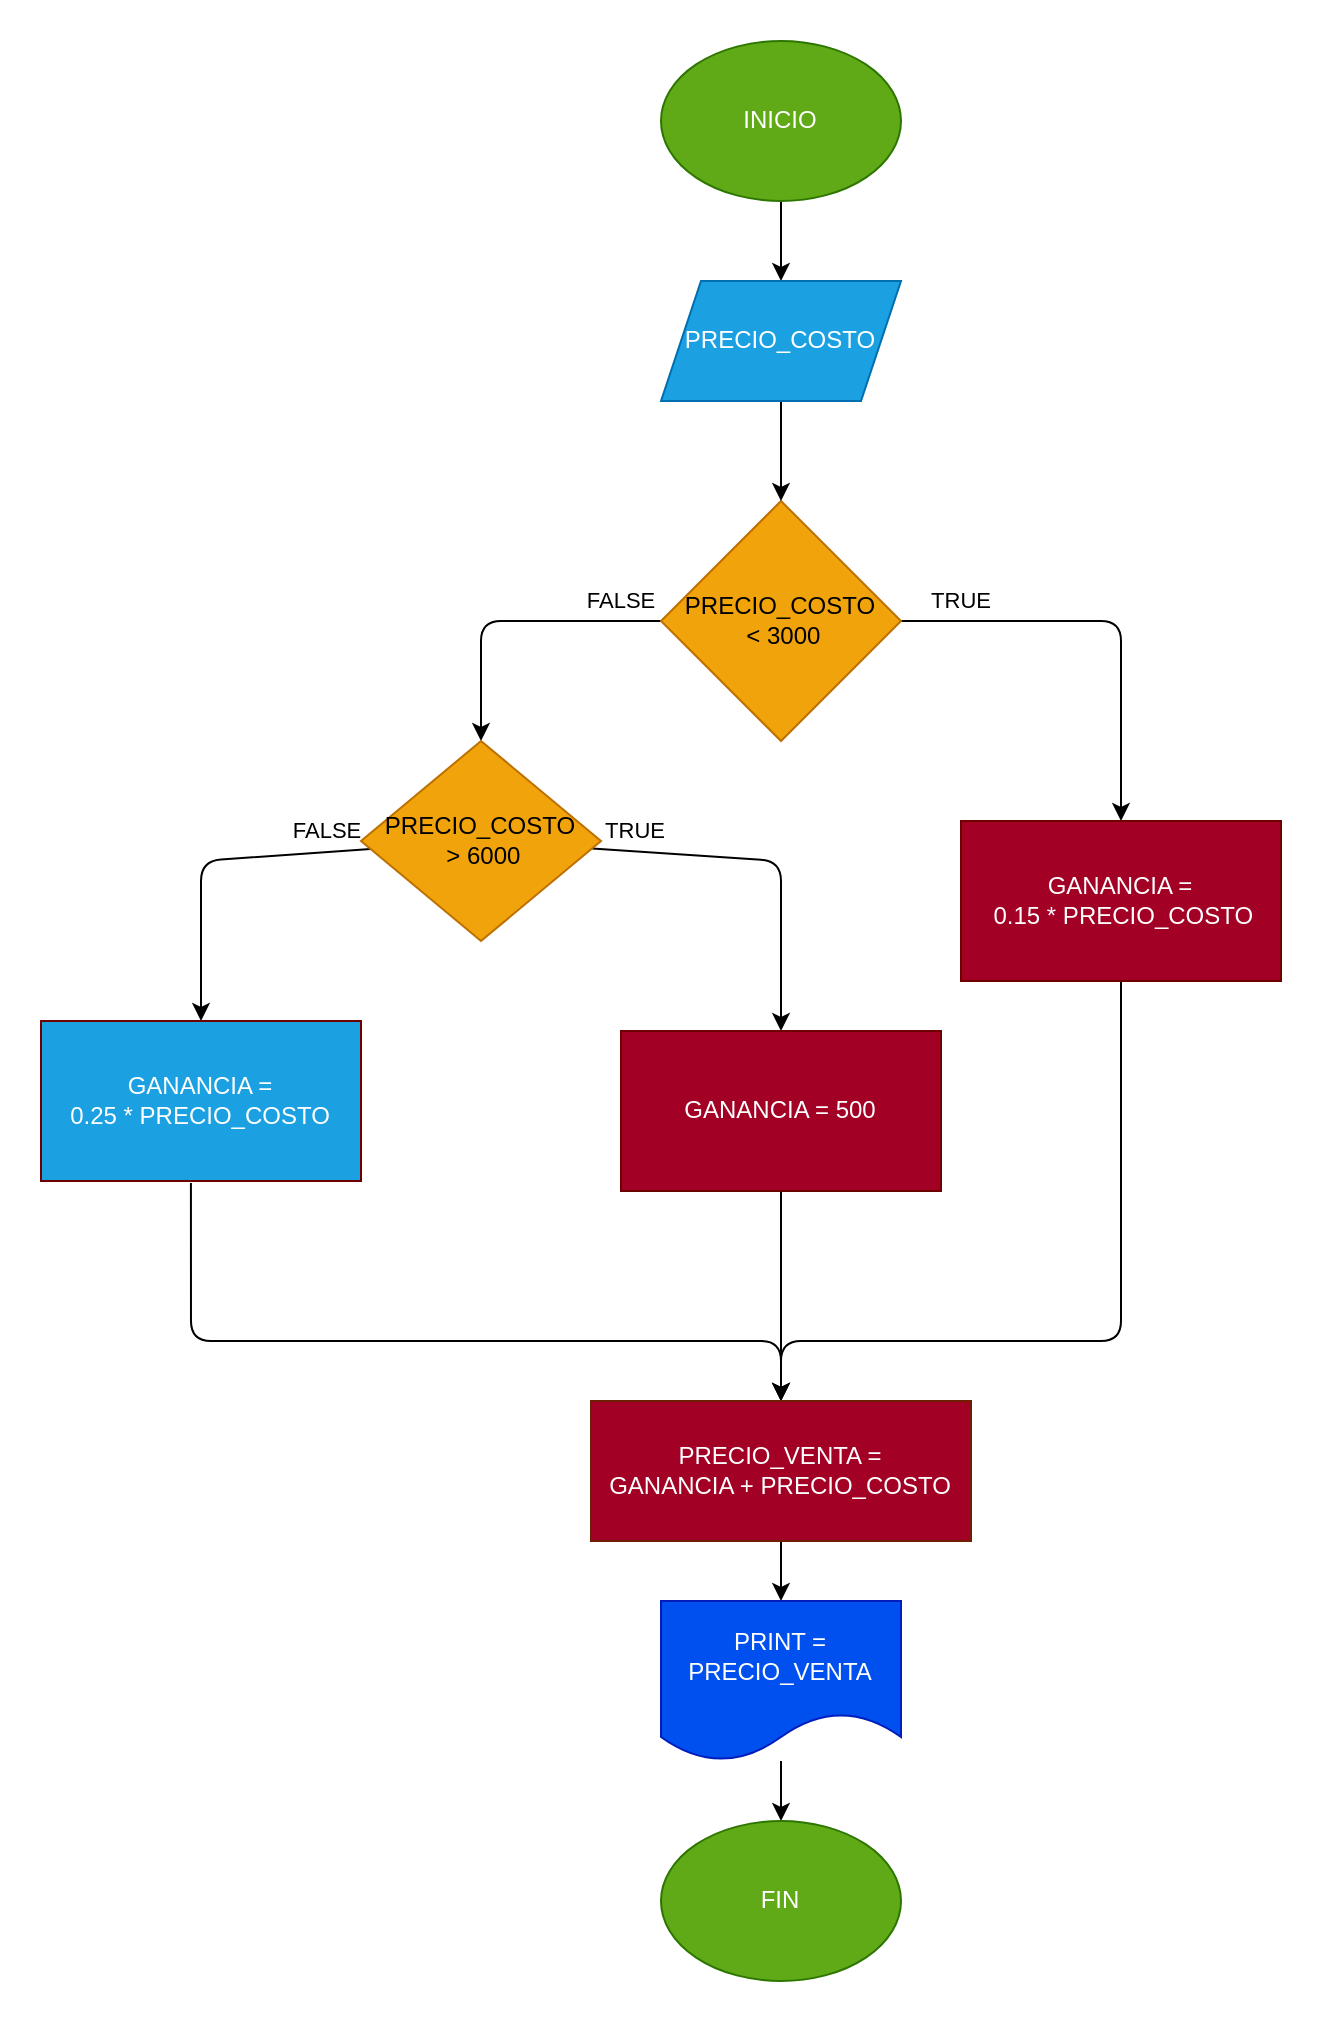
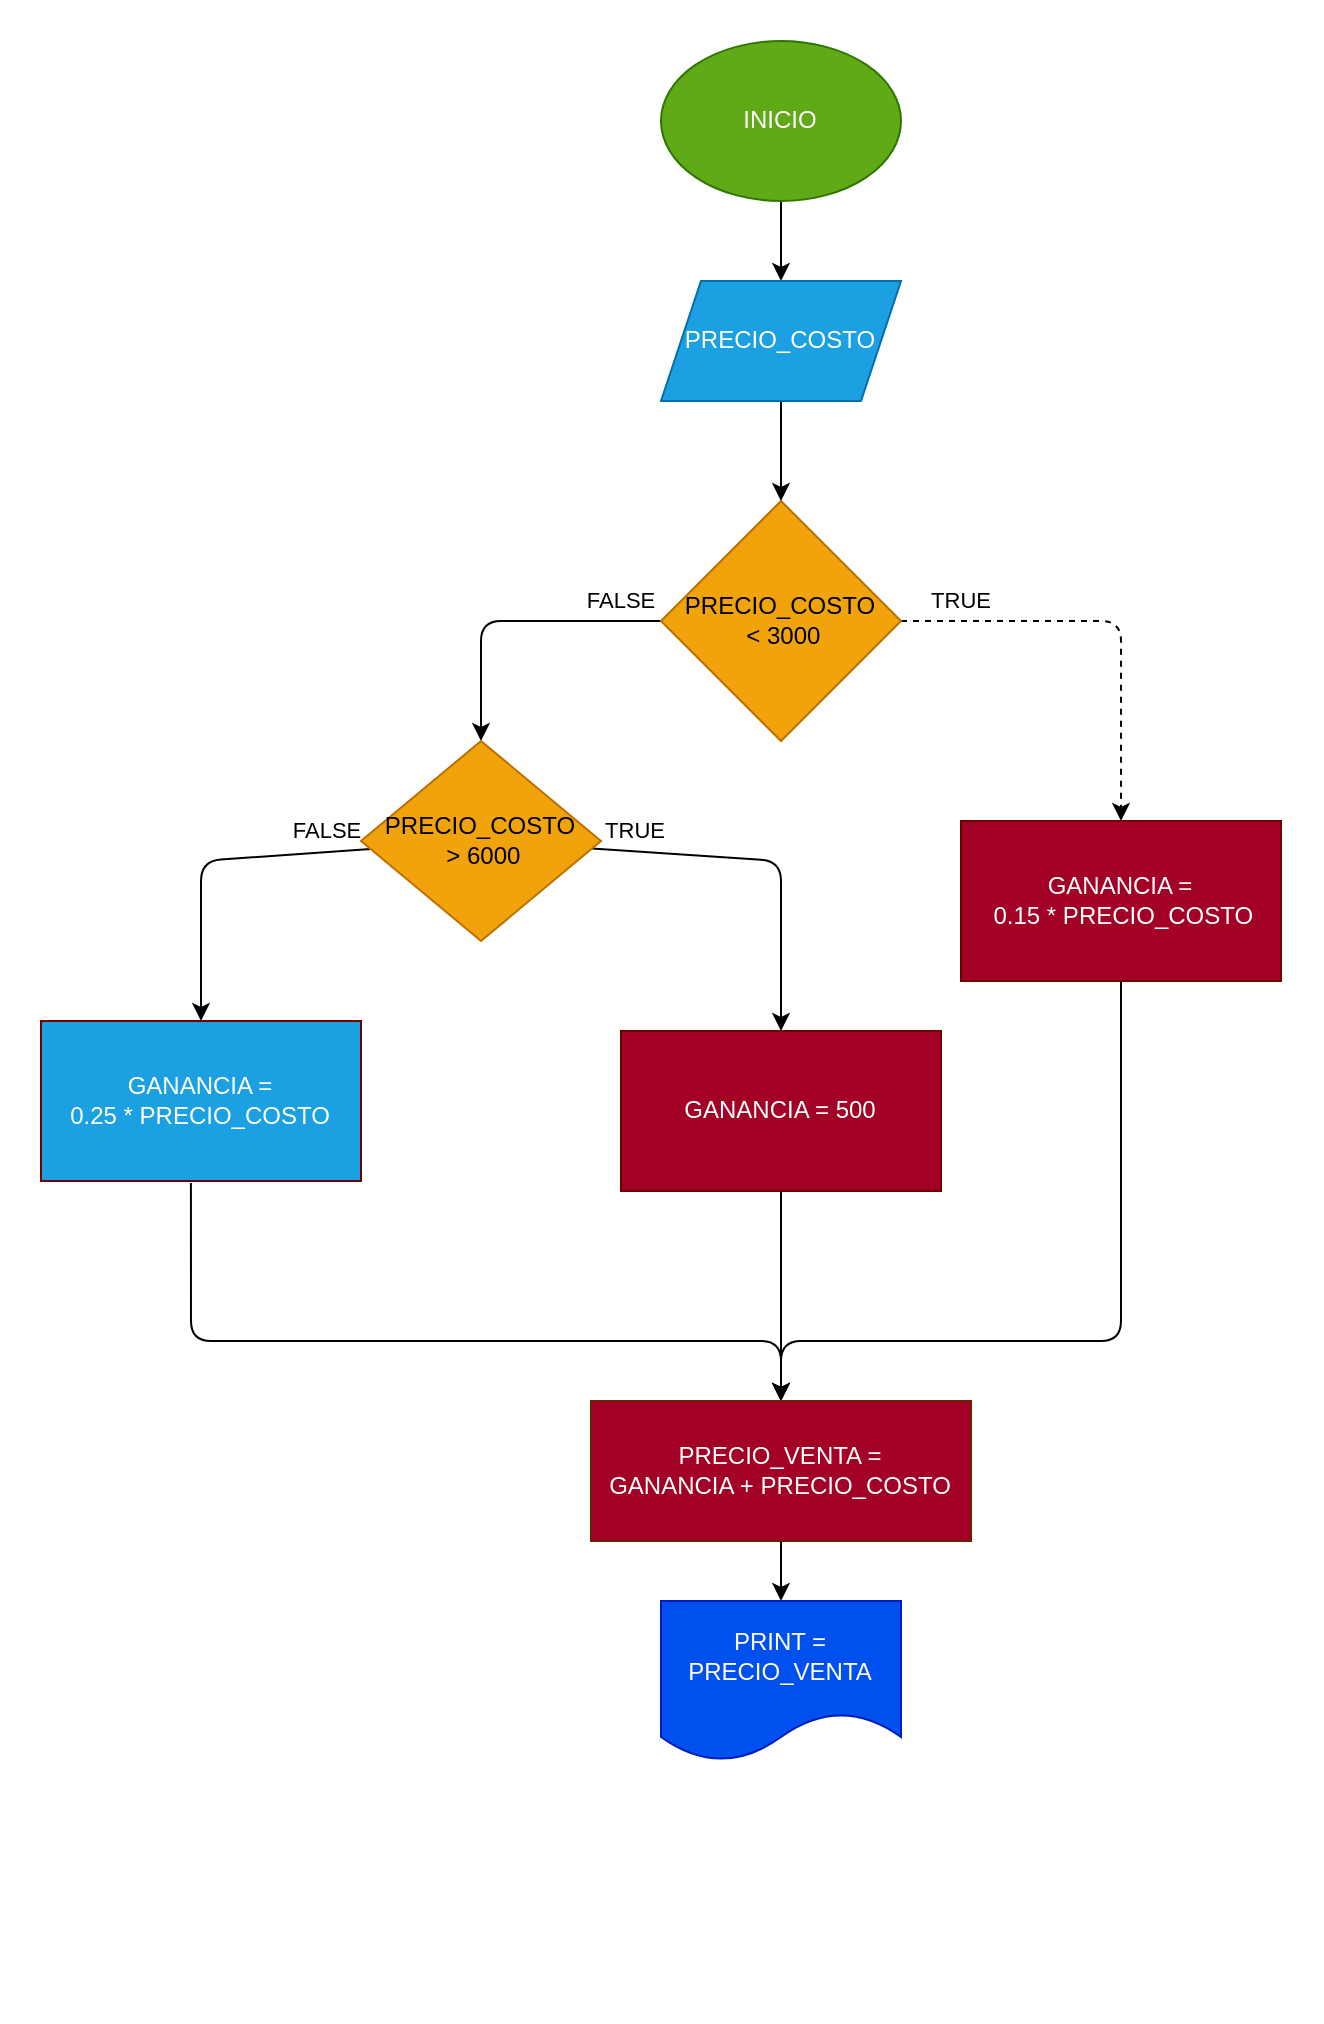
(1098, 621) -> (1098, 621)
(781, 1784) -> none
(781, 1901) -> none
